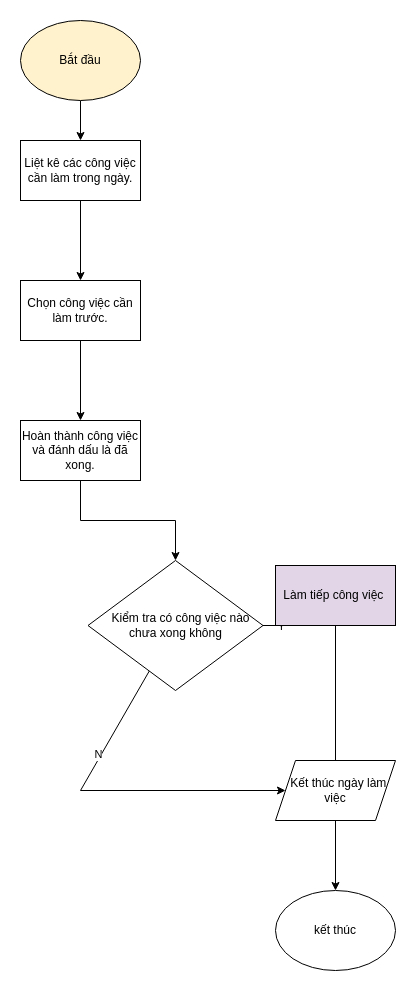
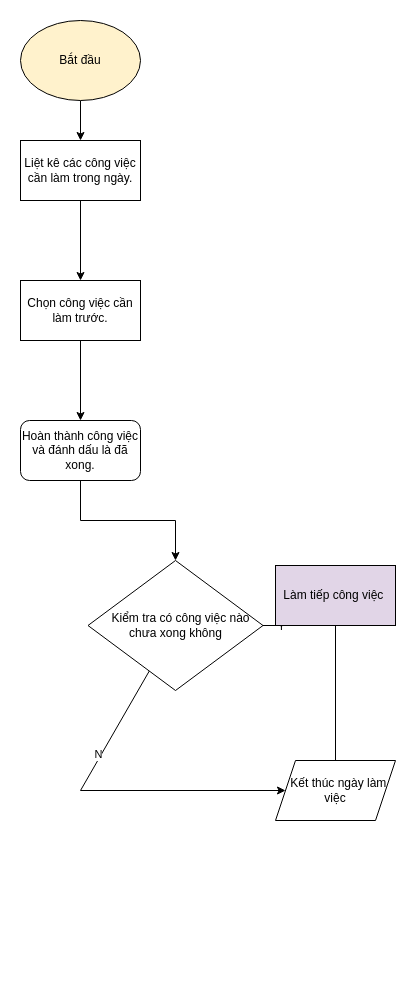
(81, 451) -> (81, 451)
(336, 852) -> none
(336, 931) -> none
